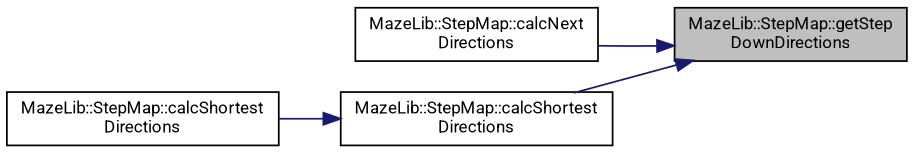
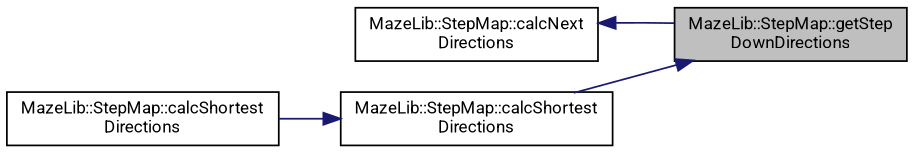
(628, 46) -> (645, 23)
